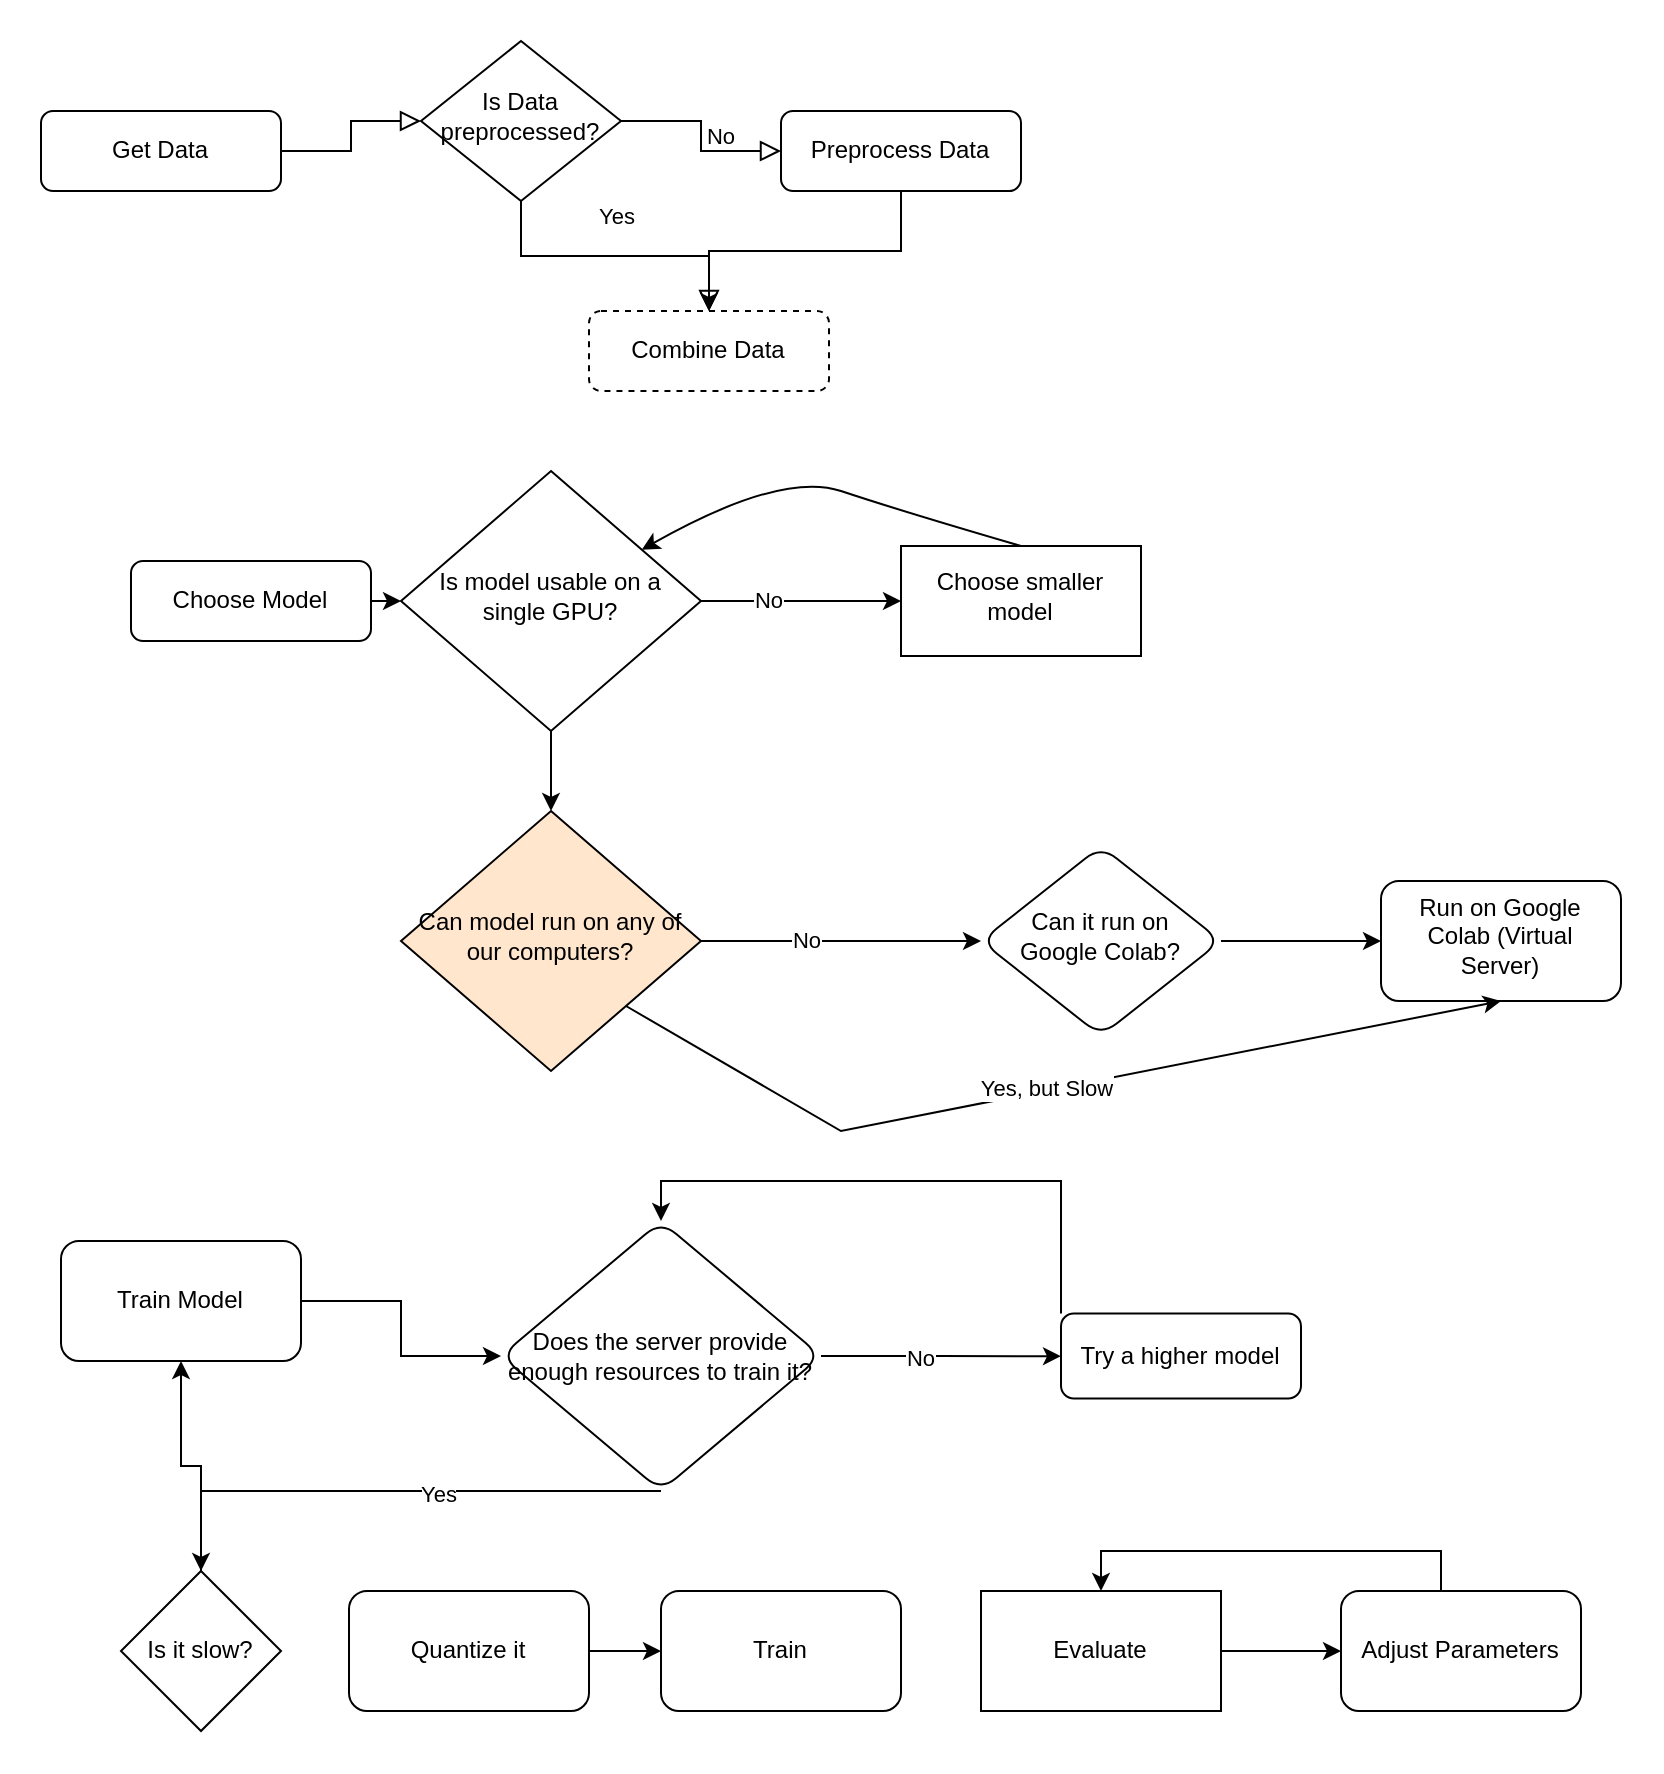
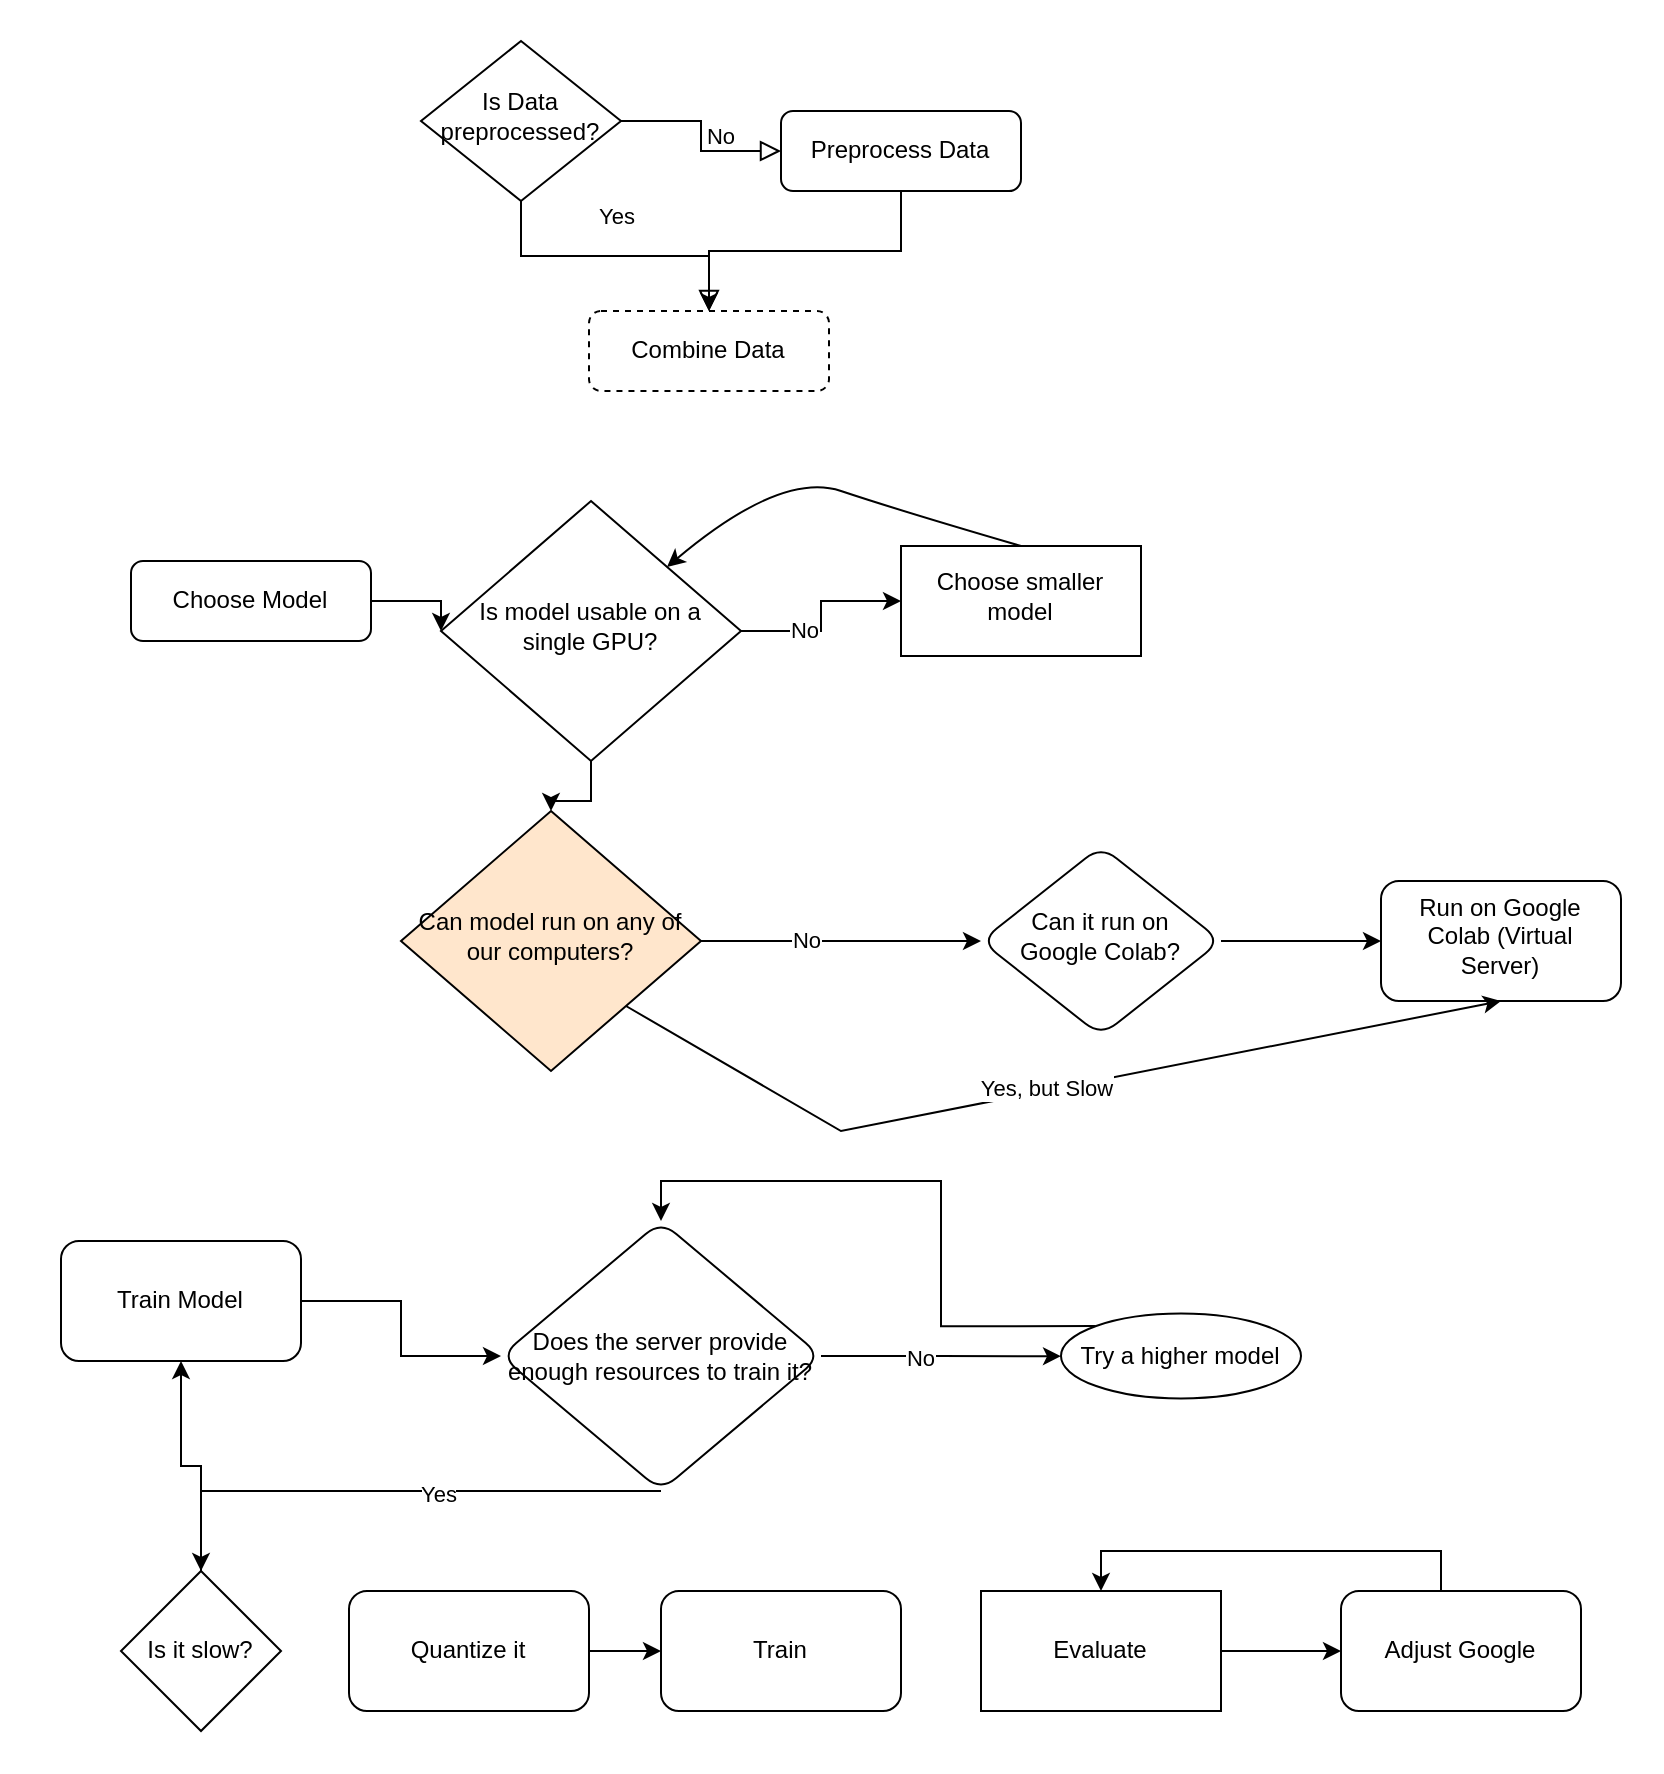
(351, 147) -> none
(161, 151) -> none
(551, 601) -> (591, 631)
(1181, 1356) -> (1181, 1356)
(1461, 1651) -> (1461, 1651)
